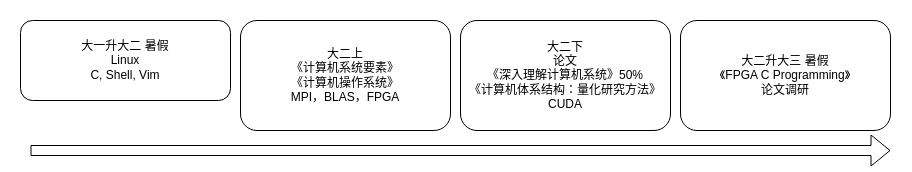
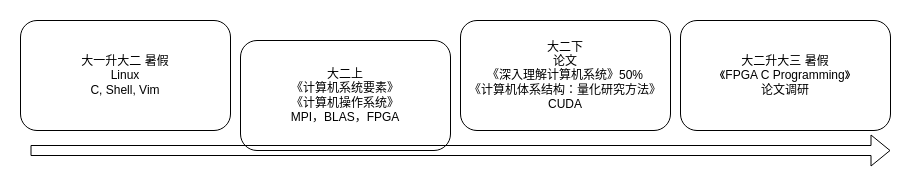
(126, 61) -> (126, 76)
(346, 76) -> (346, 96)
